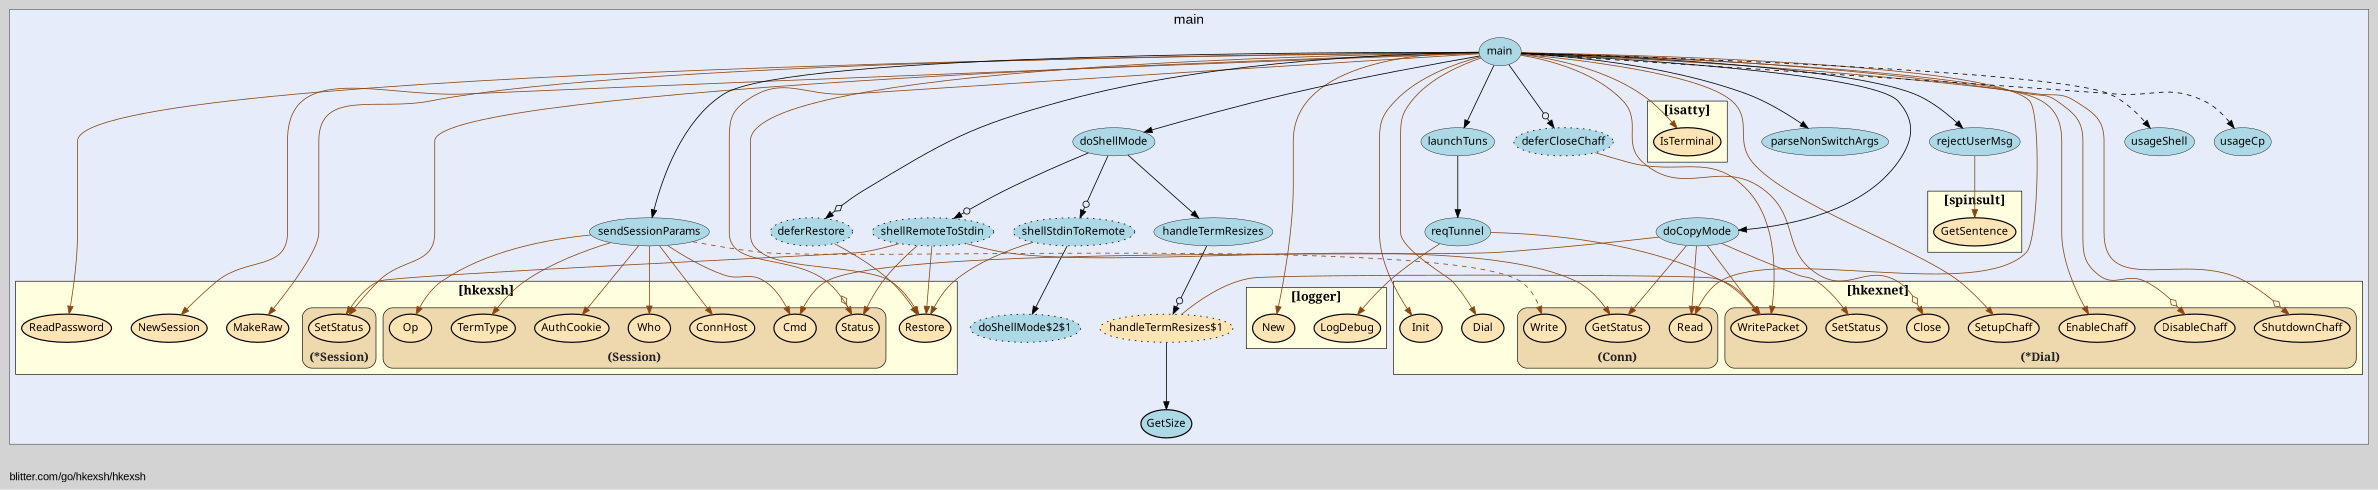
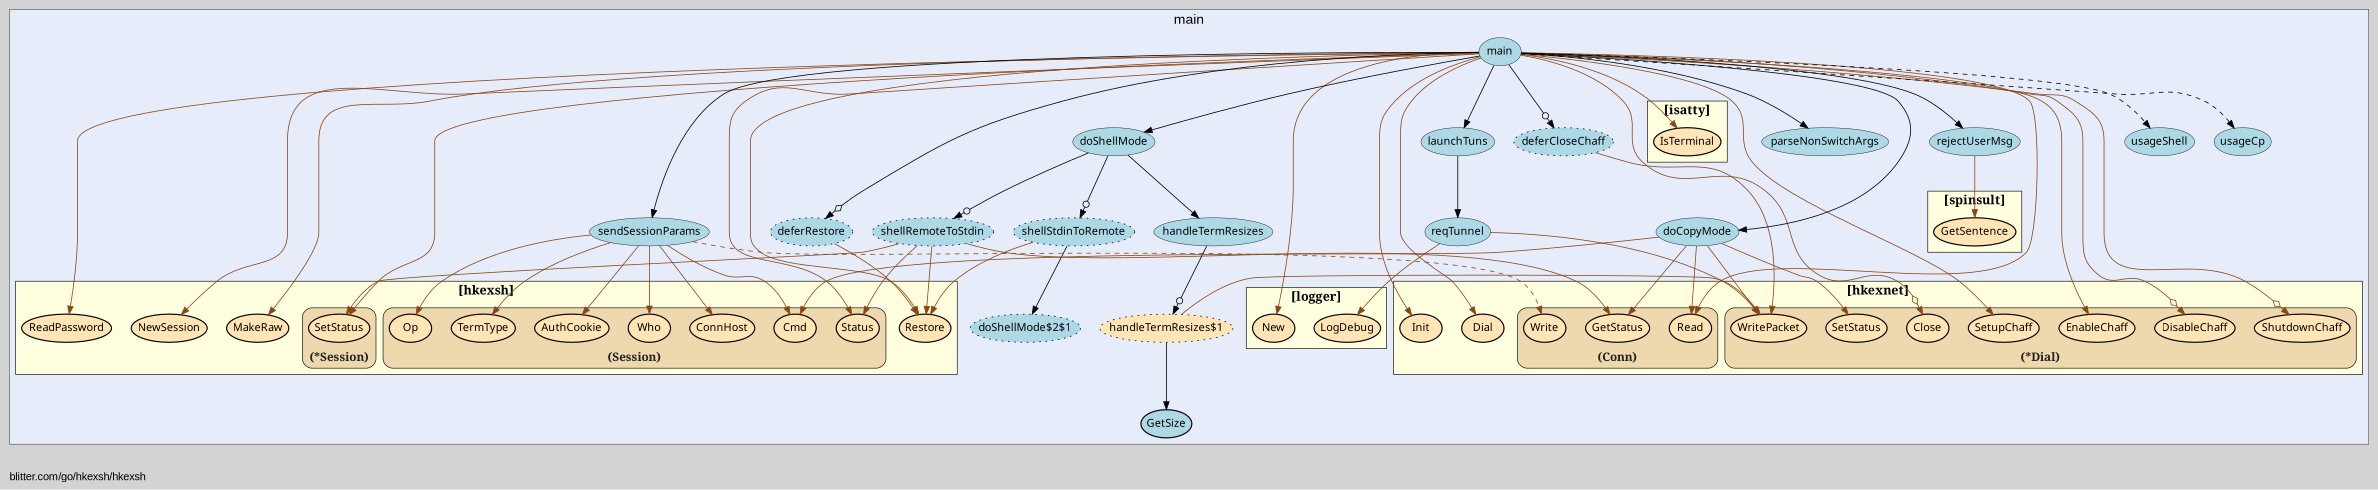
(968, 86) -> (968, 86)
